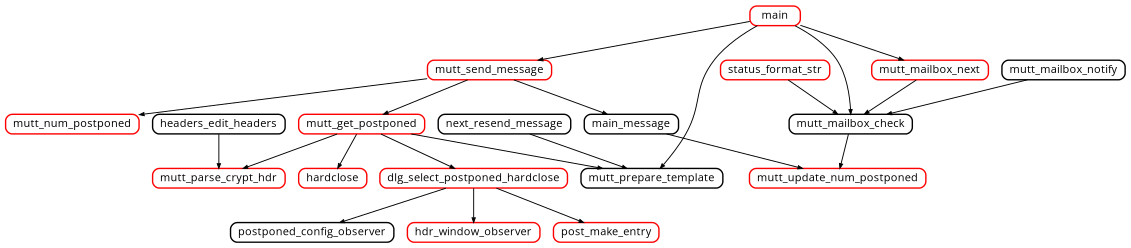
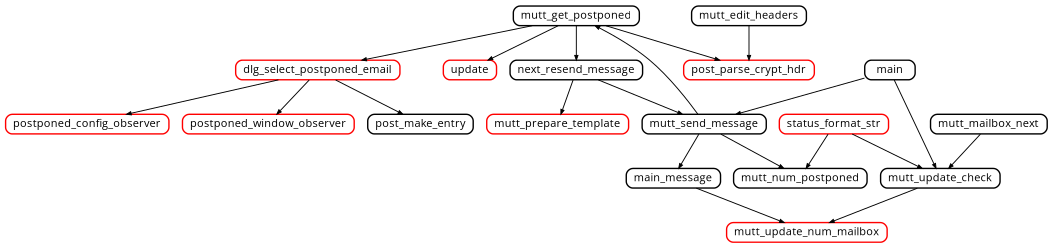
(775, 16) -> (890, 70)
(850, 42) -> none
(490, 70) -> (704, 124)
(930, 70) -> (989, 124)
(1064, 70) -> none
(700, 88) -> none
none -> (638, 96)
(72, 124) -> (800, 178)
(219, 124) -> (749, 16)
(362, 124) -> (576, 16)
(851, 124) -> (940, 178)
none -> (818, 149)
(505, 151) -> (576, 41)
(219, 178) -> (749, 70)
(333, 178) -> (470, 70)
(474, 178) -> (318, 70)
(652, 178) -> (558, 124)
(838, 178) -> (807, 232)
(312, 232) -> (87, 124)
(474, 232) -> (268, 124)
(606, 232) -> (420, 124)
